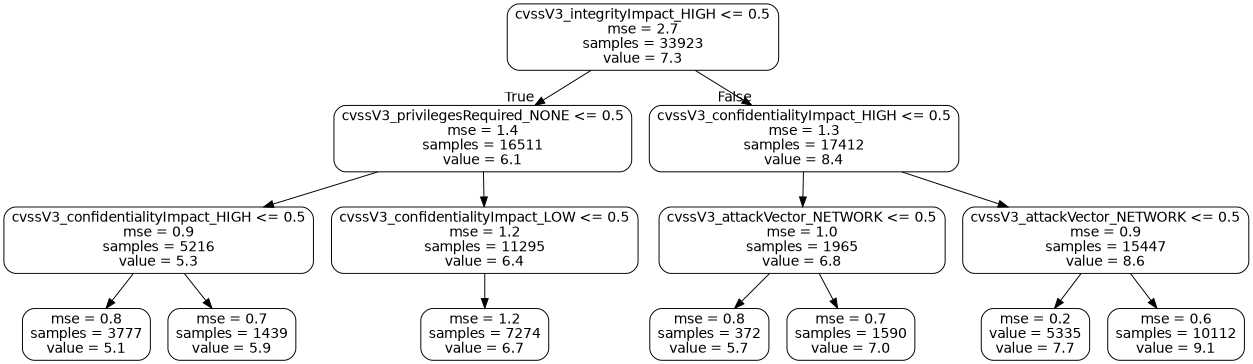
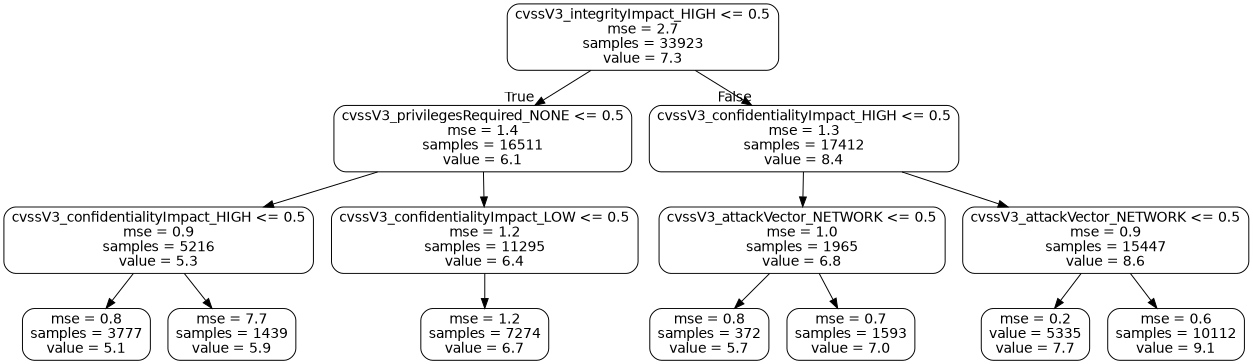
(232, 334) -> (232, 334)
(851, 334) -> (851, 334)
